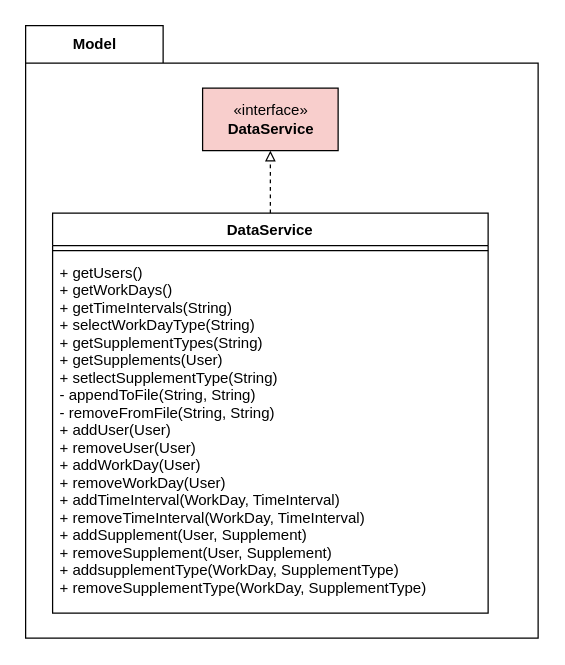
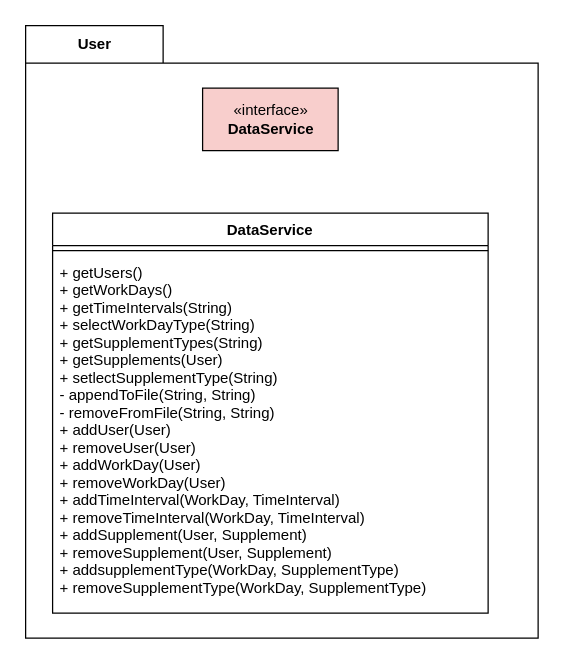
(95, 44) -> (95, 44)
(270, 187) -> none
